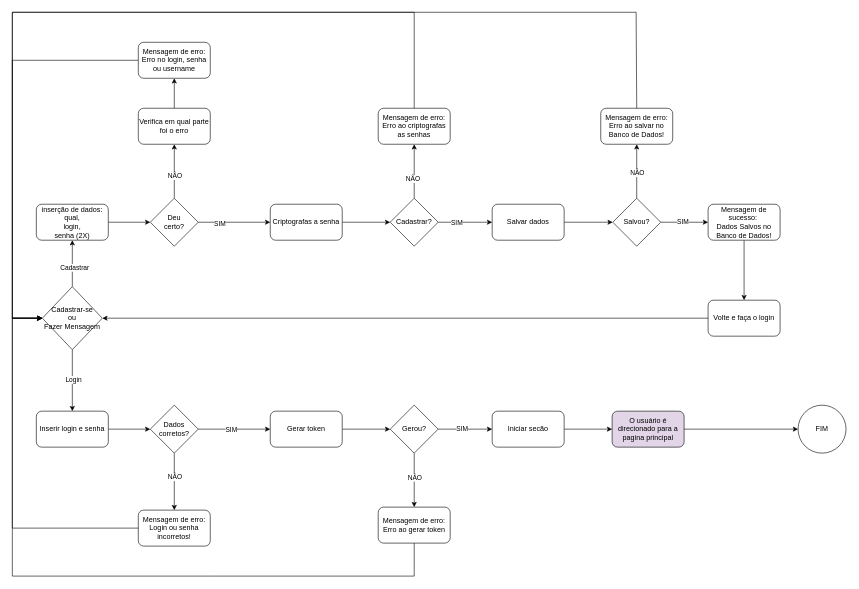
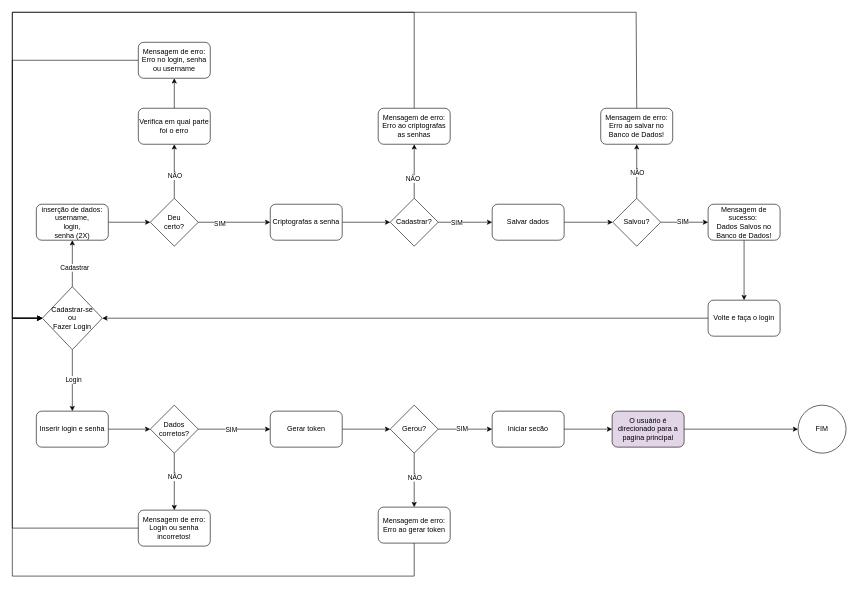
(72, 222) -> (72, 222)
(72, 318) -> (72, 318)
